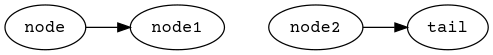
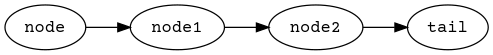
none -> (240, 27)
